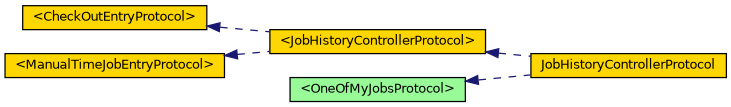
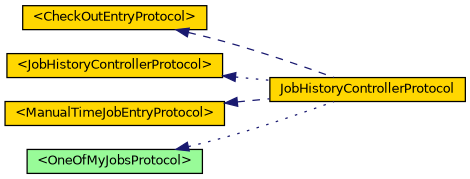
(245, 30) -> (262, 53)
(253, 53) -> (253, 100)
(515, 55) -> (253, 79)
(505, 77) -> (262, 126)
